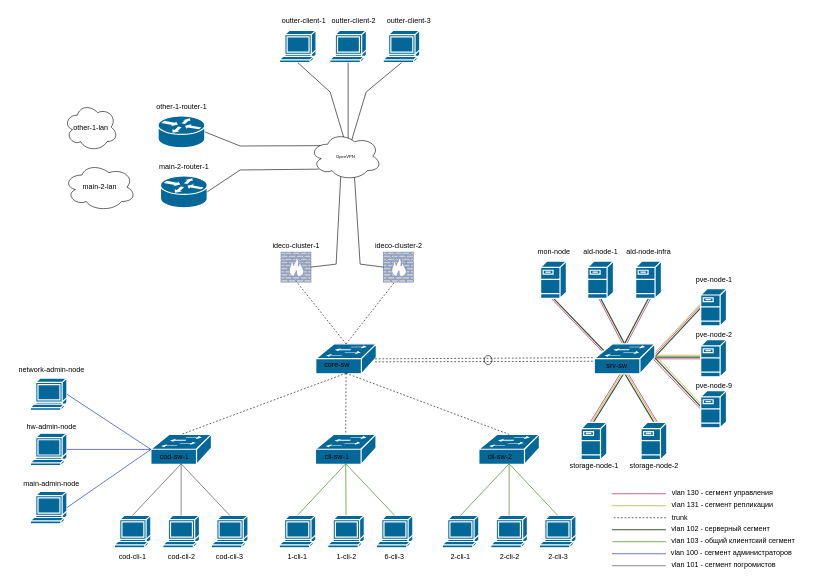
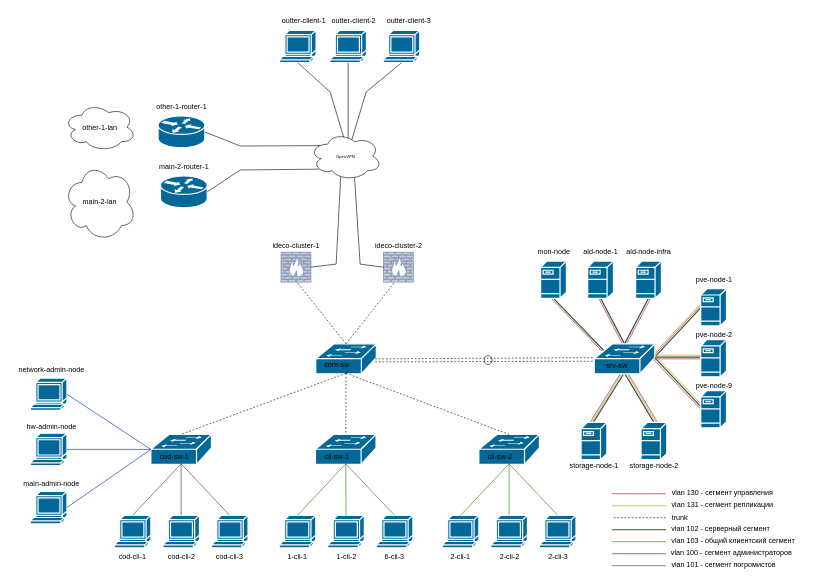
(91, 127) -> (100, 127)
(100, 187) -> (100, 202)
